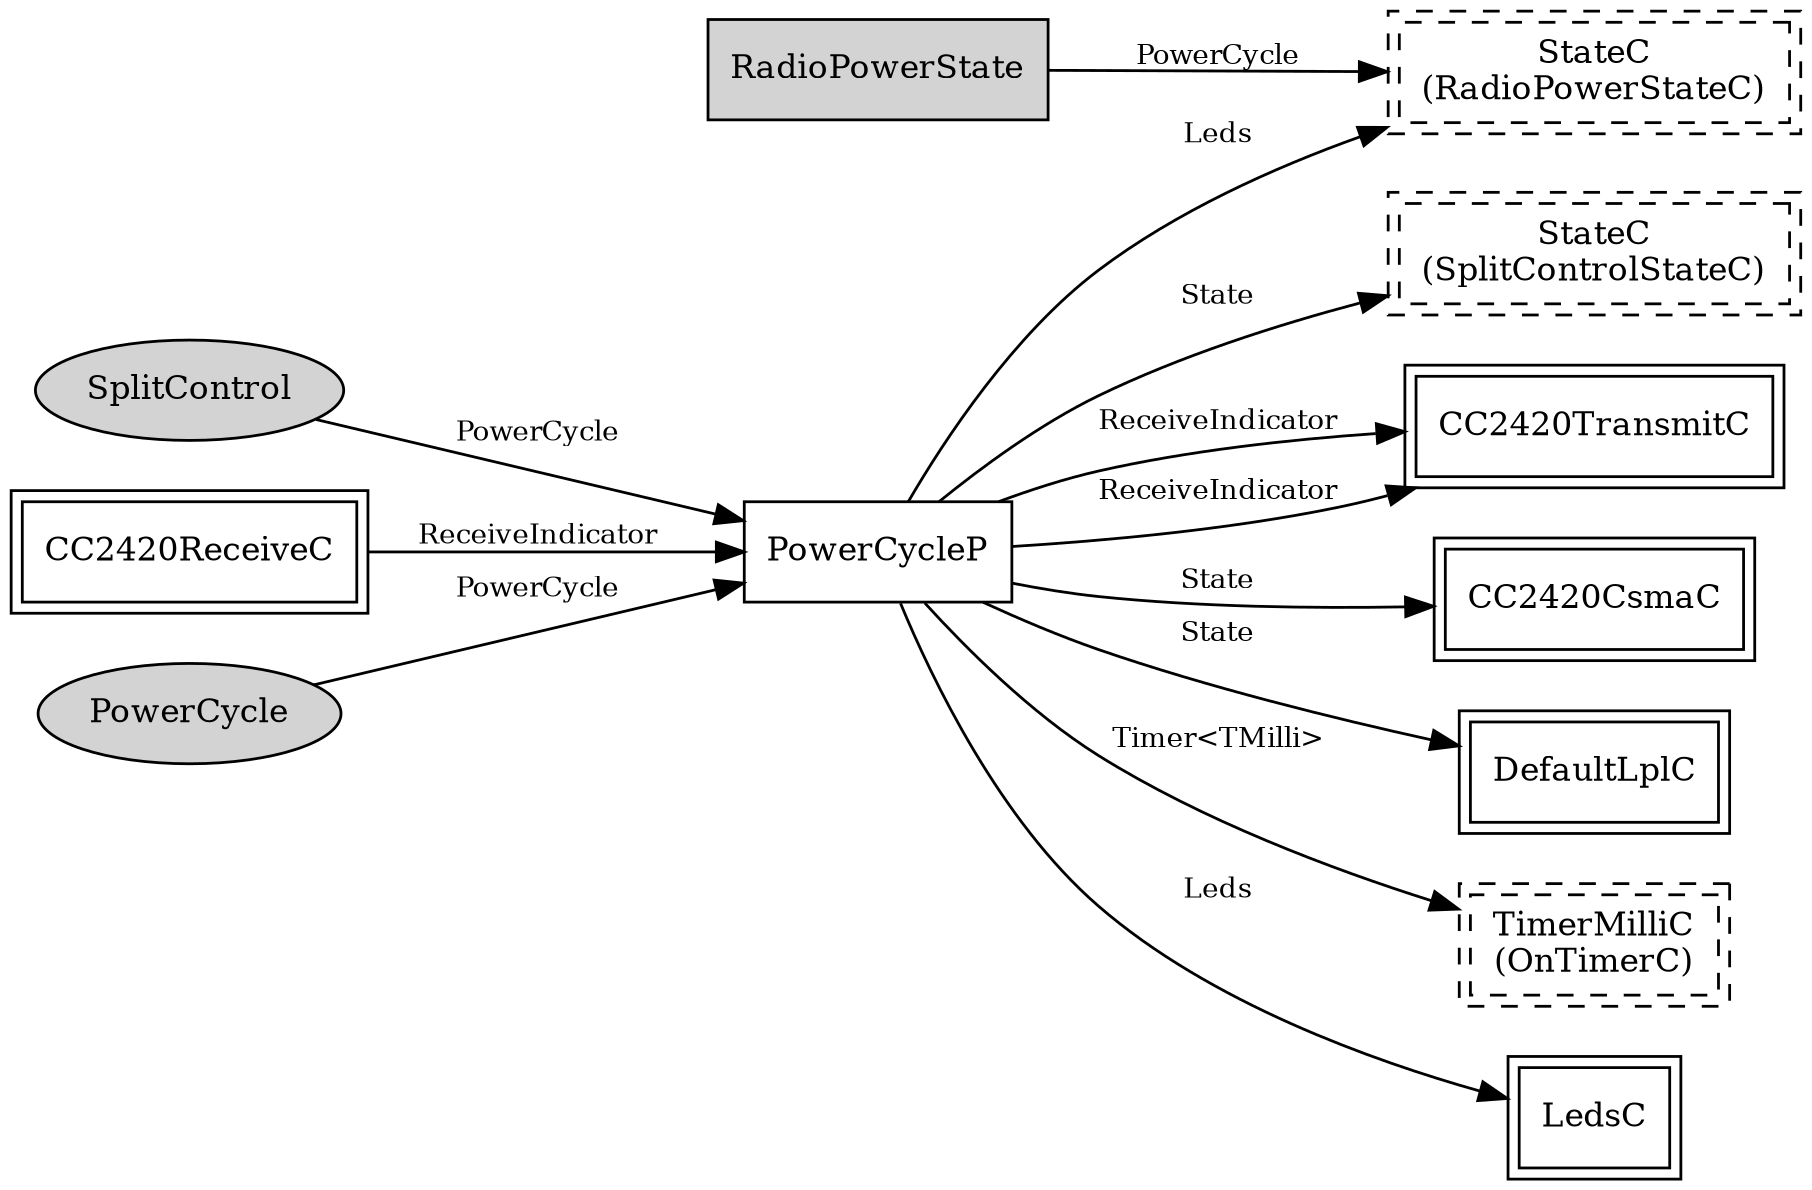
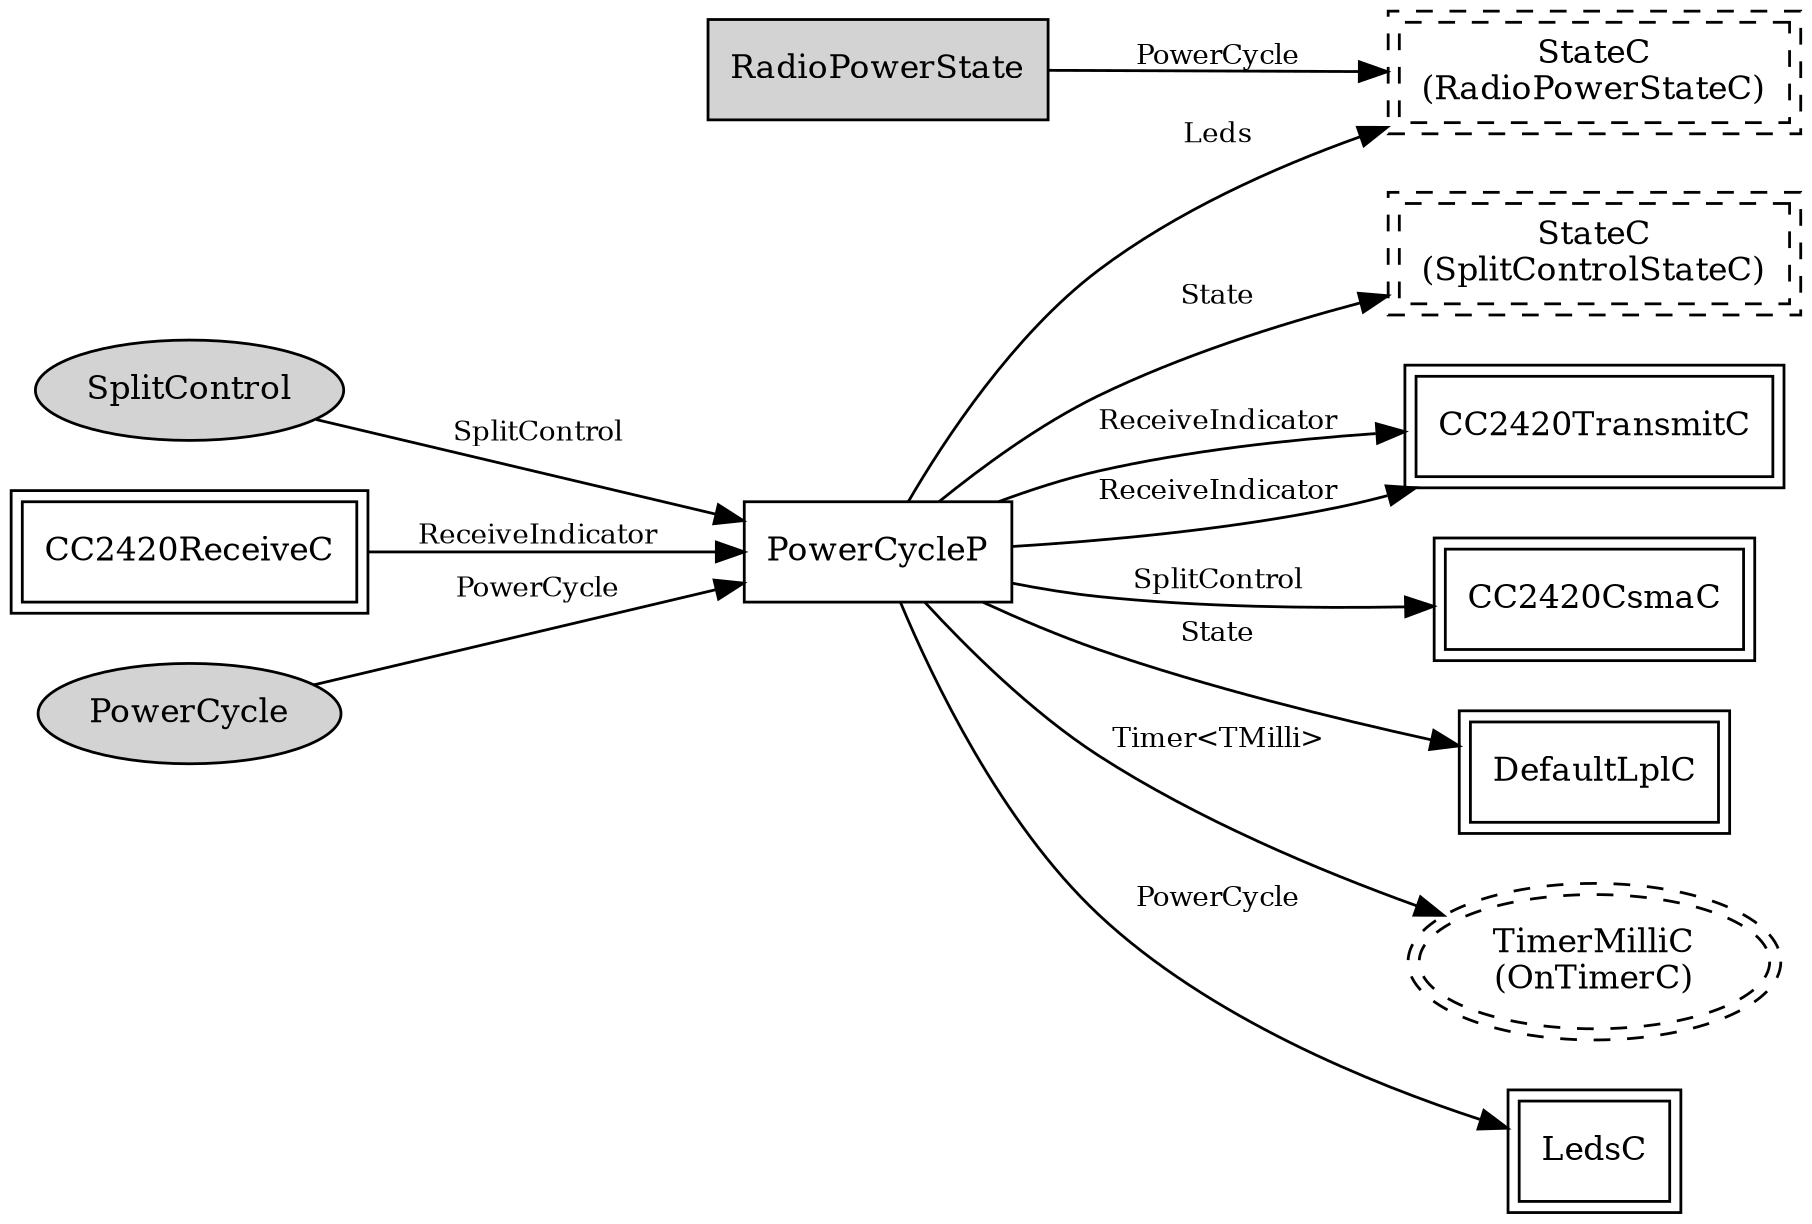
(538, 433) -> (538, 433)
(1218, 581) -> (1218, 581)
(1218, 891) -> (1218, 899)
(1594, 945) -> (1594, 962)
